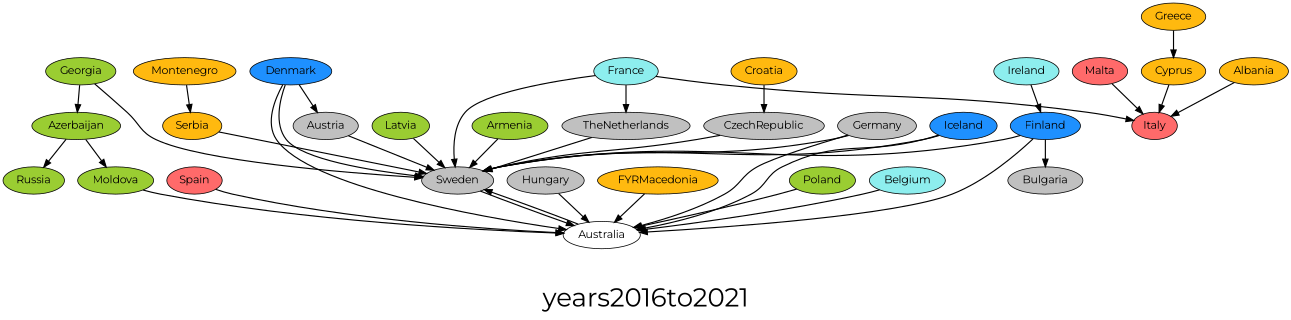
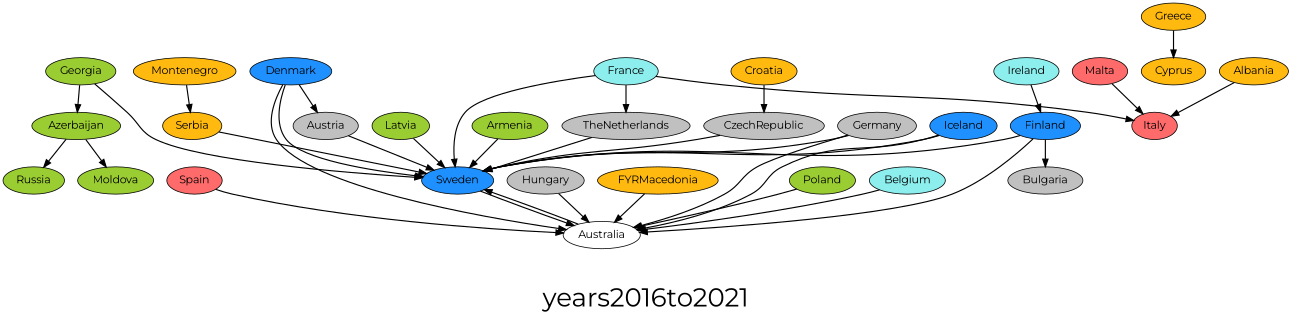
(1165, 95) -> none
(458, 180) -> (458, 180)
(349, 219) -> none
